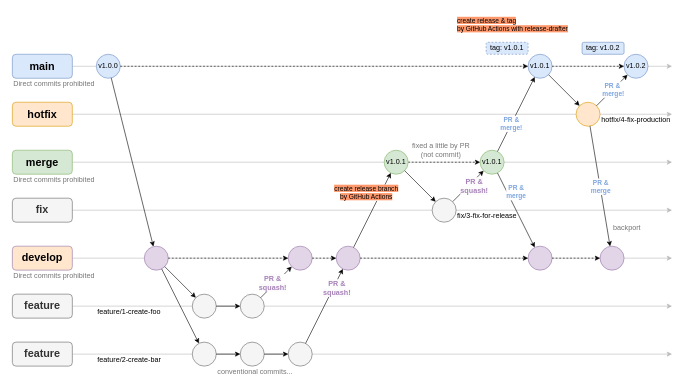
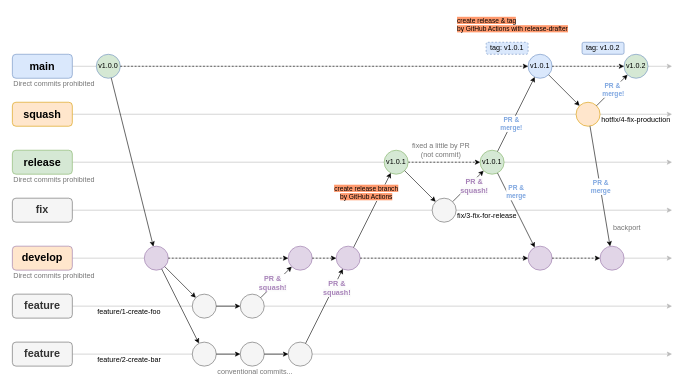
(108, 66) -> (108, 66)
(636, 66) -> (636, 66)
(42, 114) -> (42, 114)
(42, 162) -> (42, 162)
